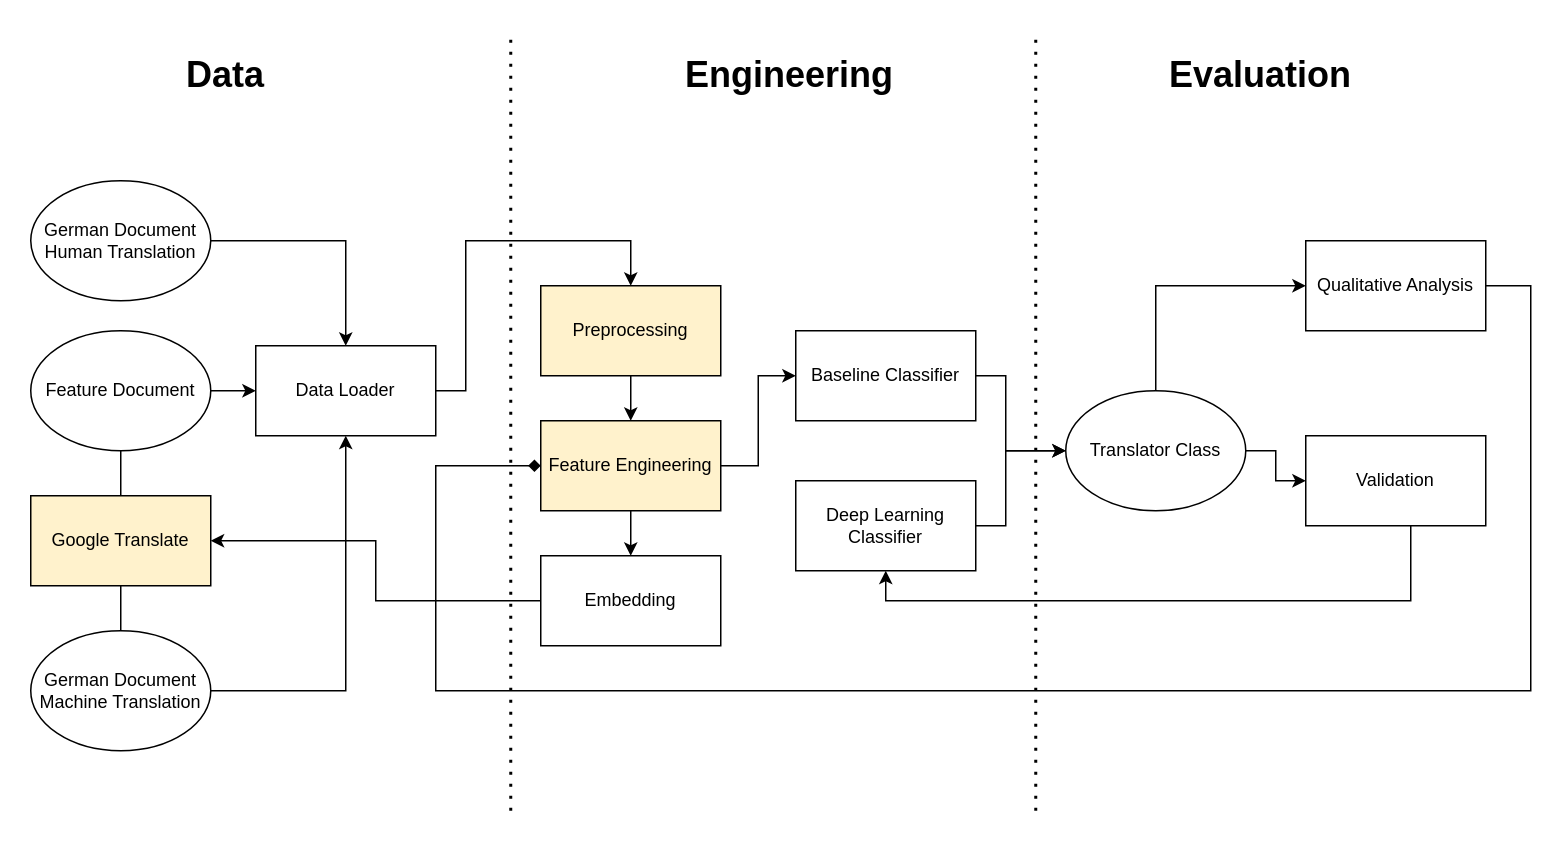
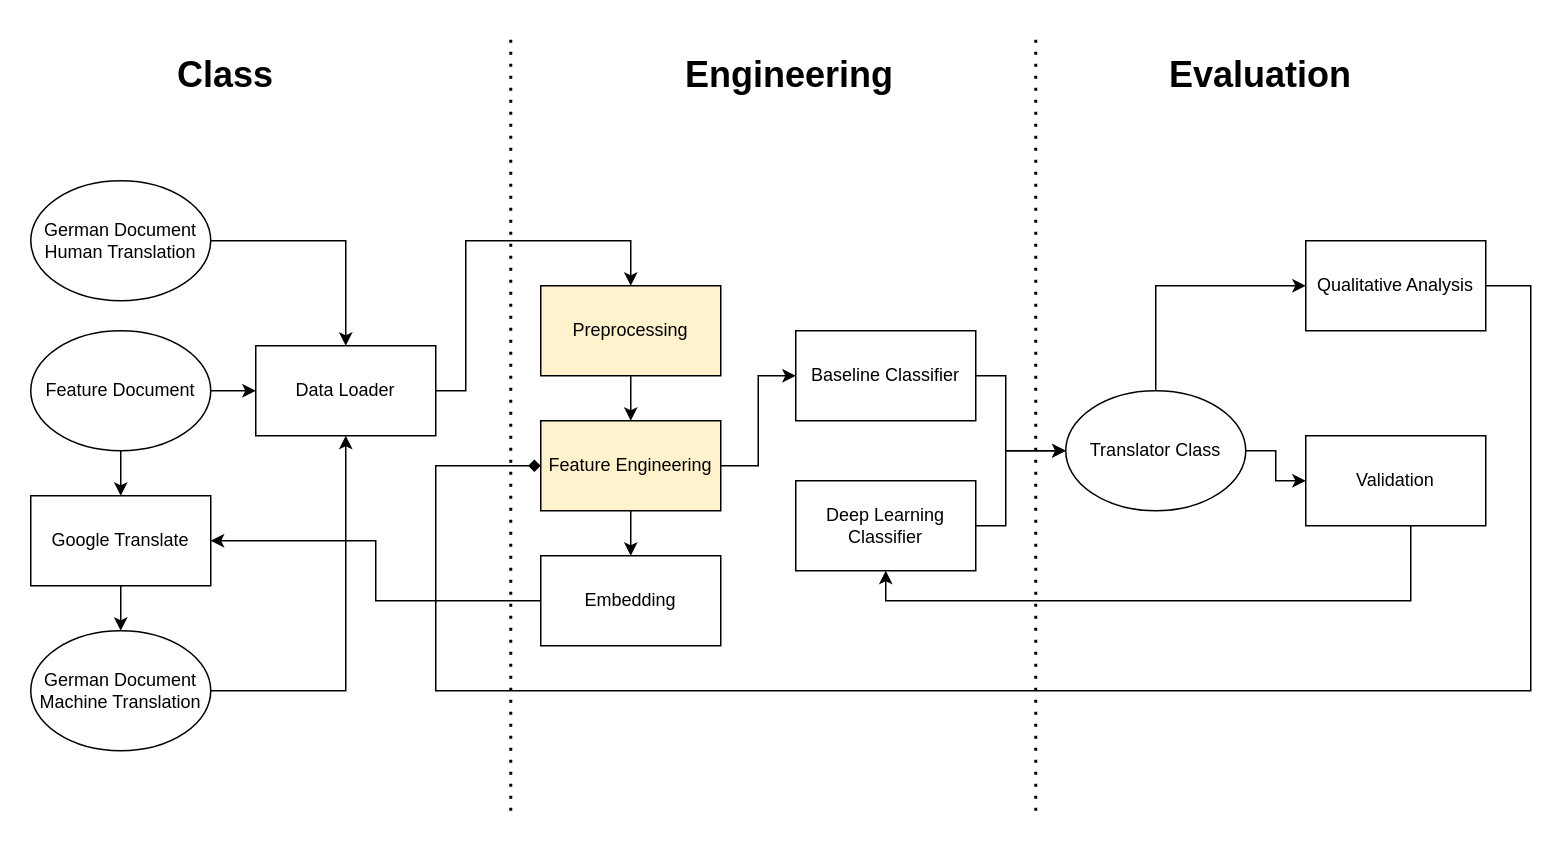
(226, 76) -> (226, 76)
(121, 488) -> (121, 484)
(121, 541) -> (121, 541)
(121, 623) -> (121, 619)
